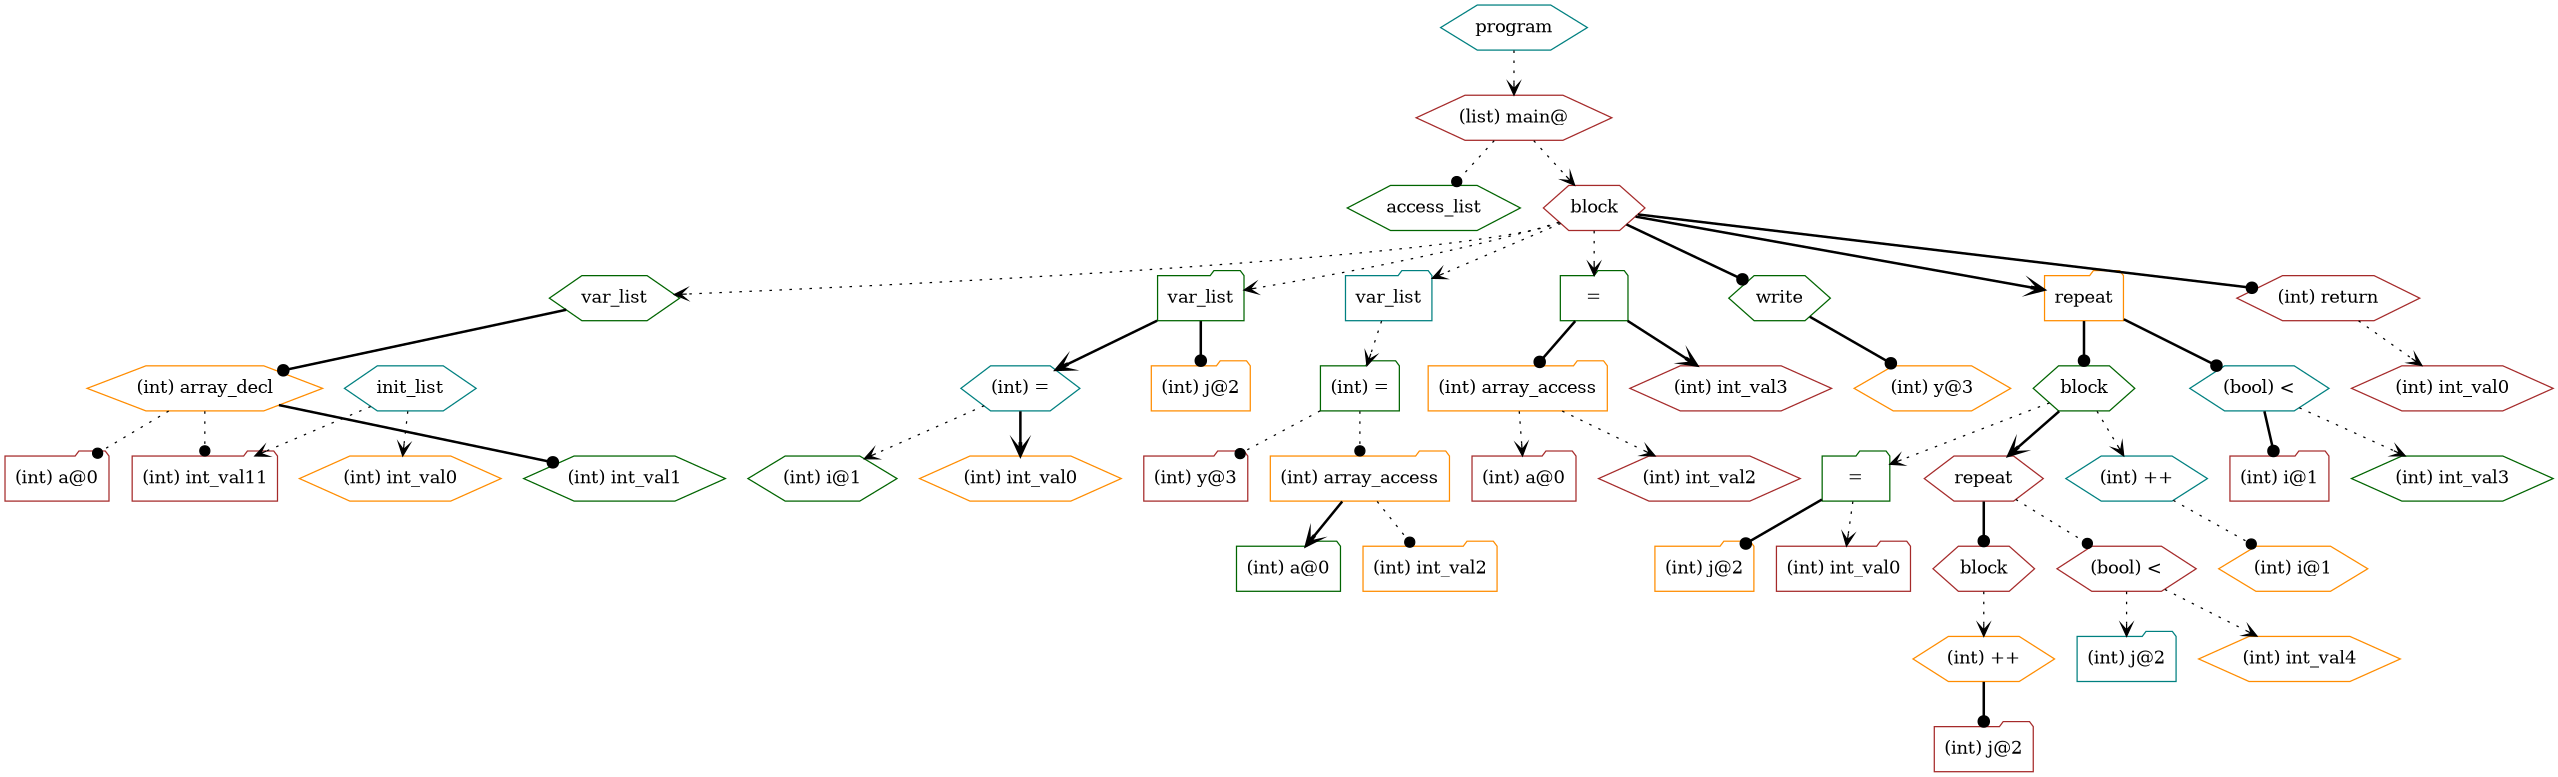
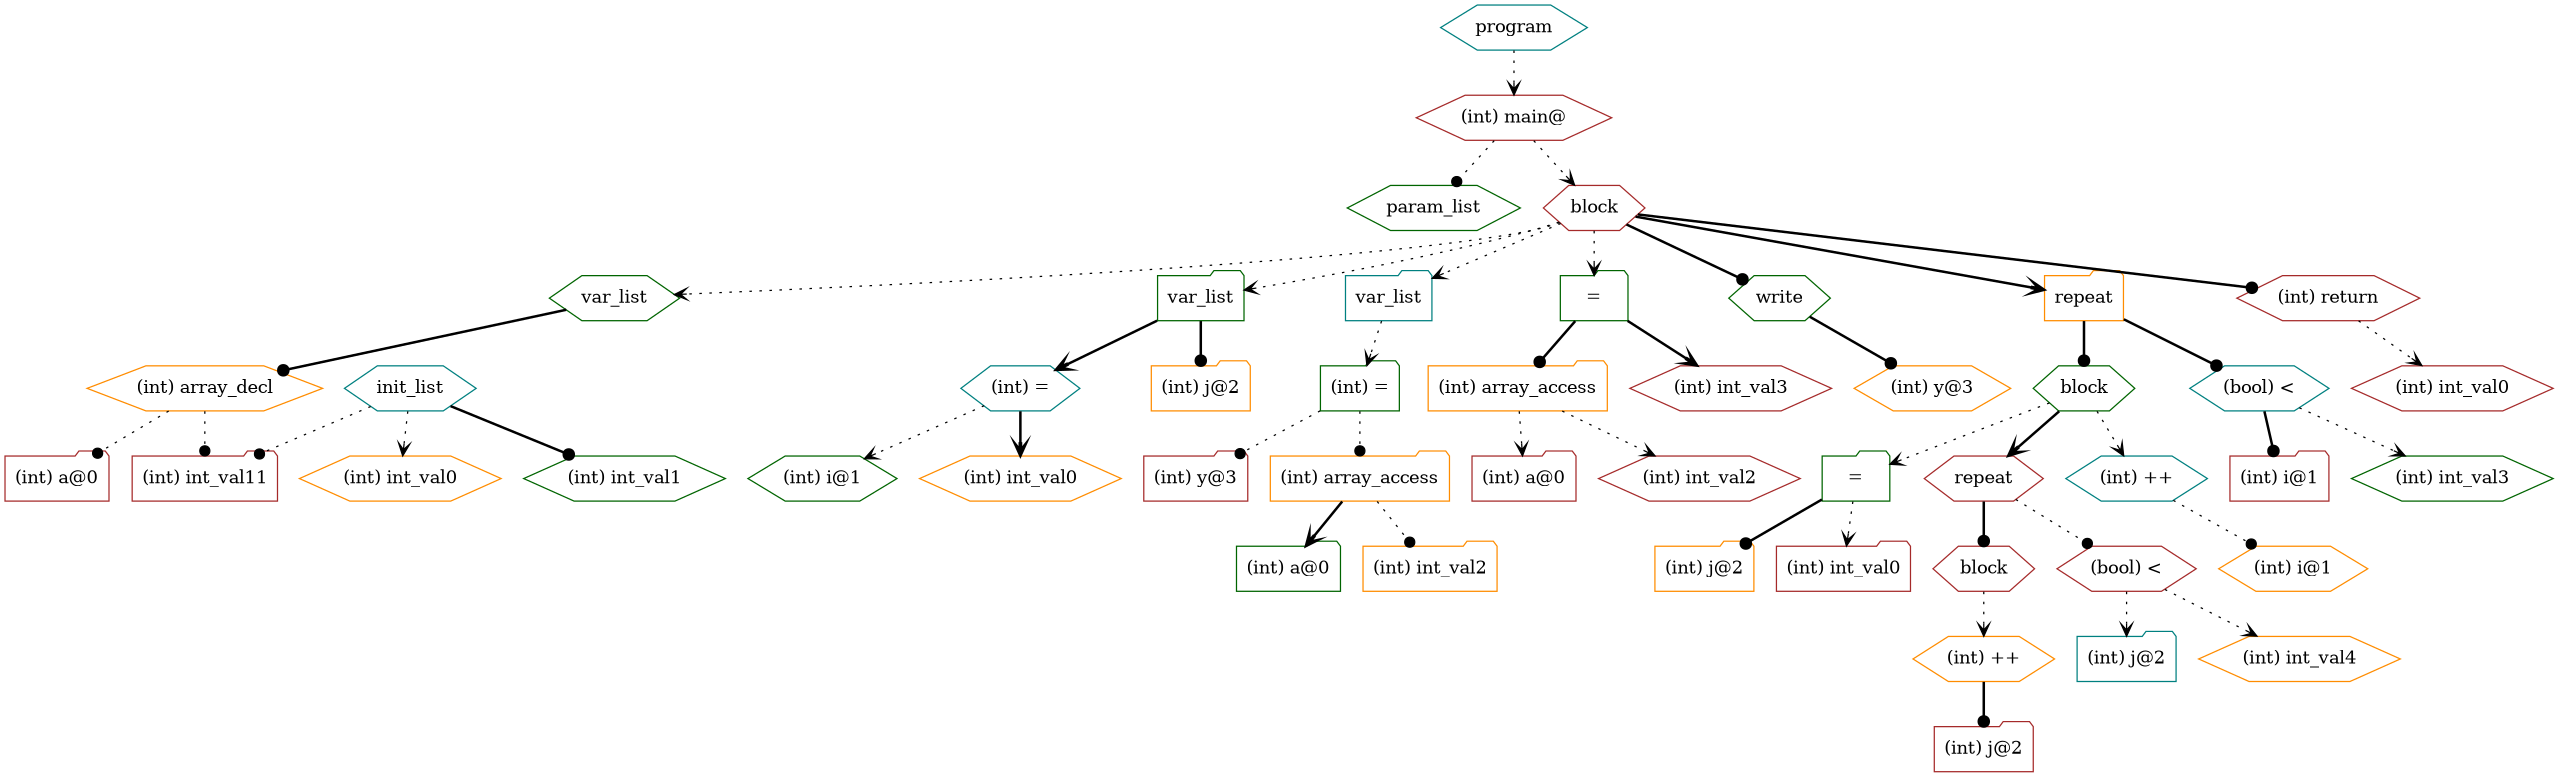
(1514, 118) -> (1514, 118)
(1434, 208) -> (1434, 208)
(319, 429) -> (319, 429)
(413, 433) -> (507, 429)
